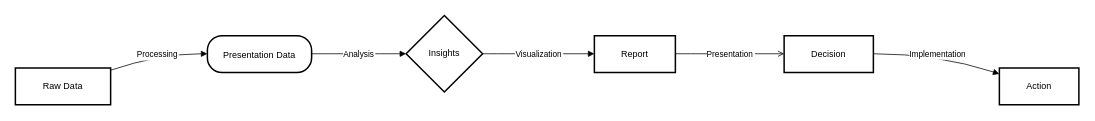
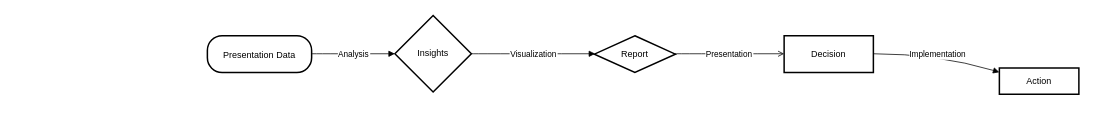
(444, 54) -> (433, 54)
(635, 54) -> (635, 54)
(178, 55) -> none
(63, 86) -> none
(1039, 86) -> (1039, 81)
